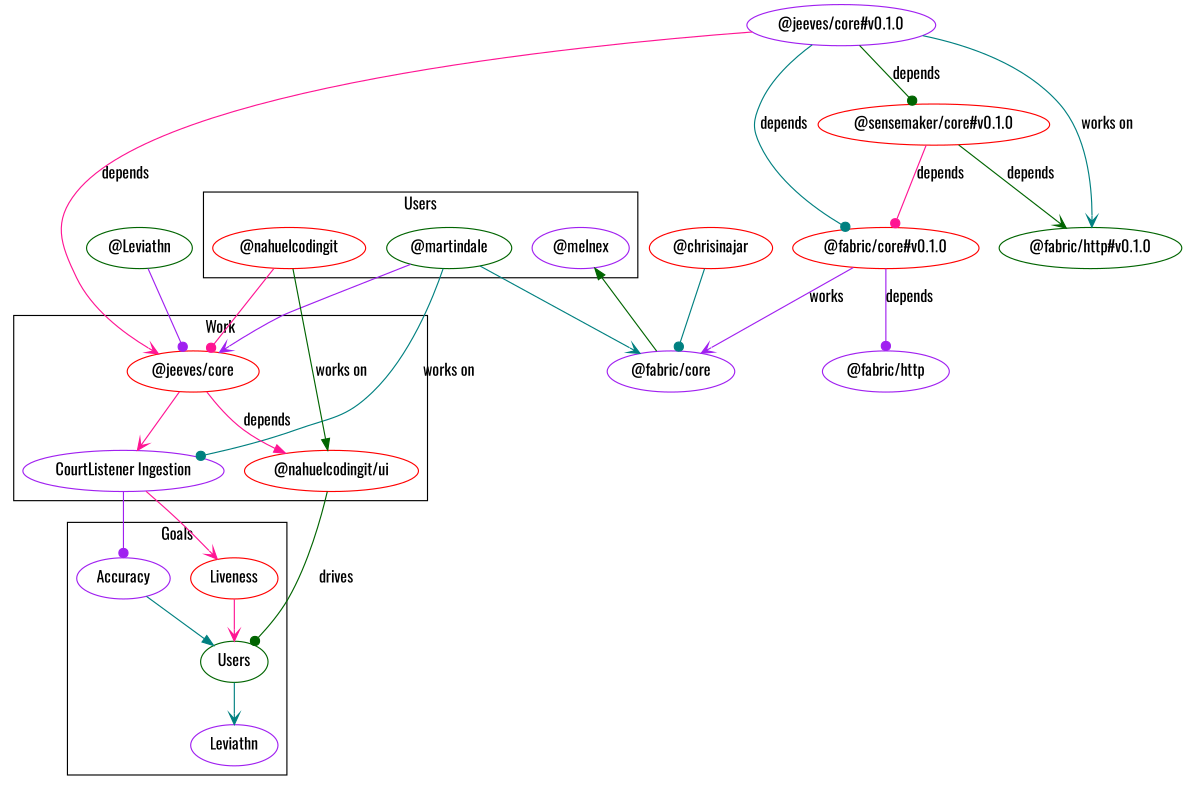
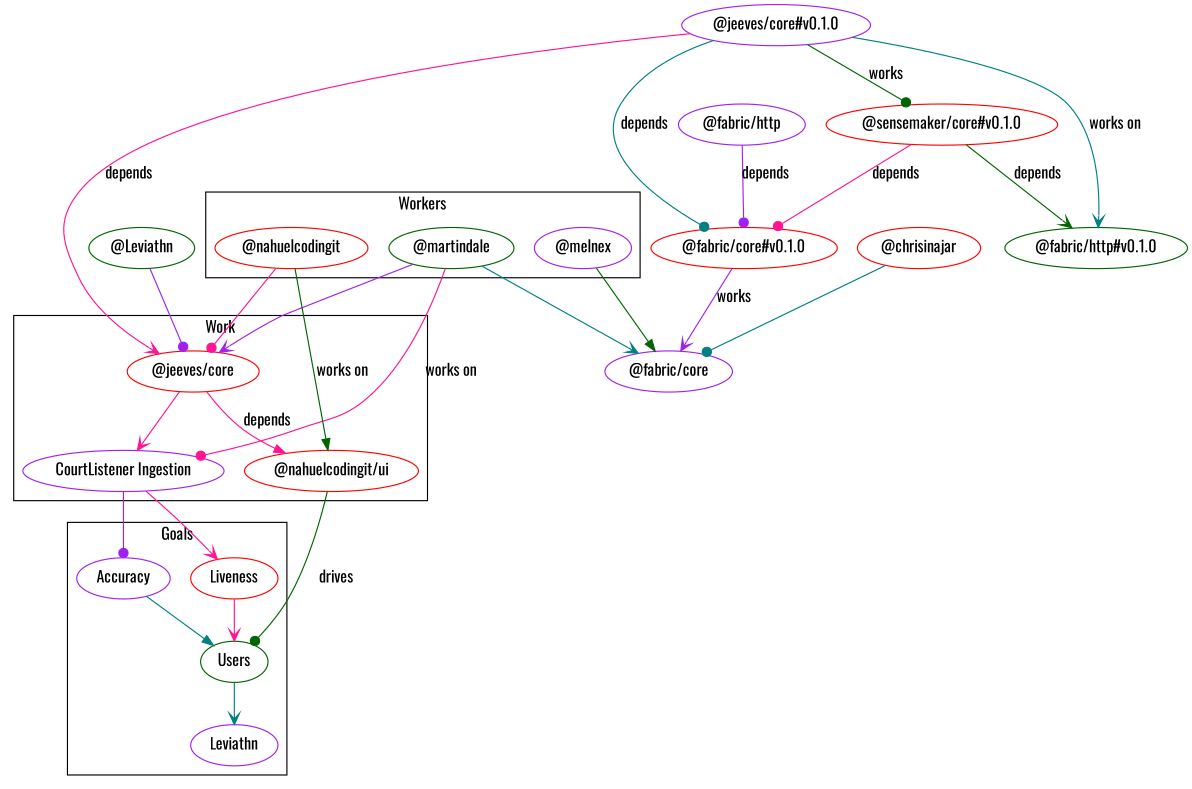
(917, 75) -> (886, 75)
(421, 205) -> (423, 205)
(886, 305) -> (743, 181)
(629, 314) -> (622, 305)
(359, 404) -> (359, 404)
